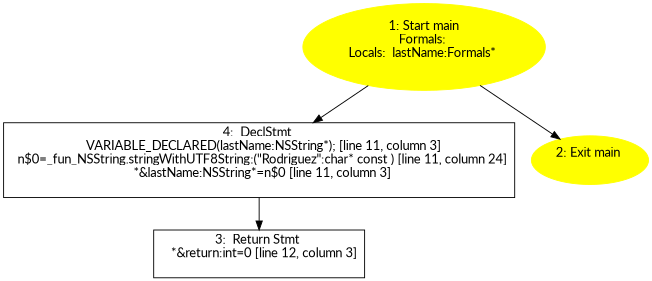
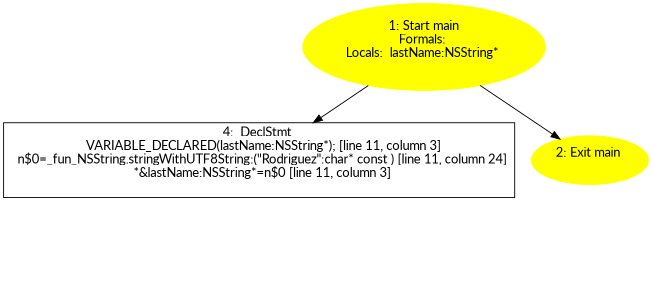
(424, 47) -> (424, 47)
(259, 254) -> none
